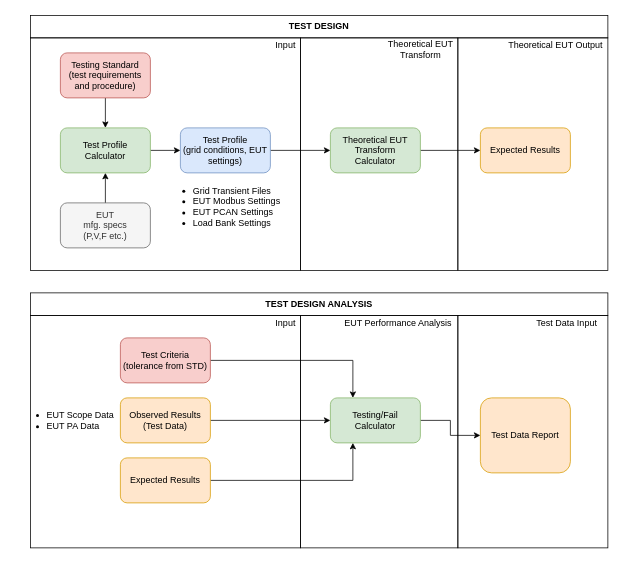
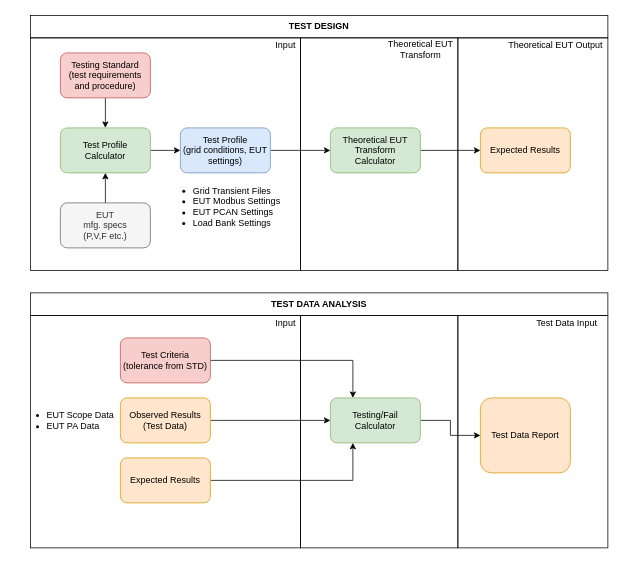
(319, 304) -> (319, 304)
(398, 323) -> none
